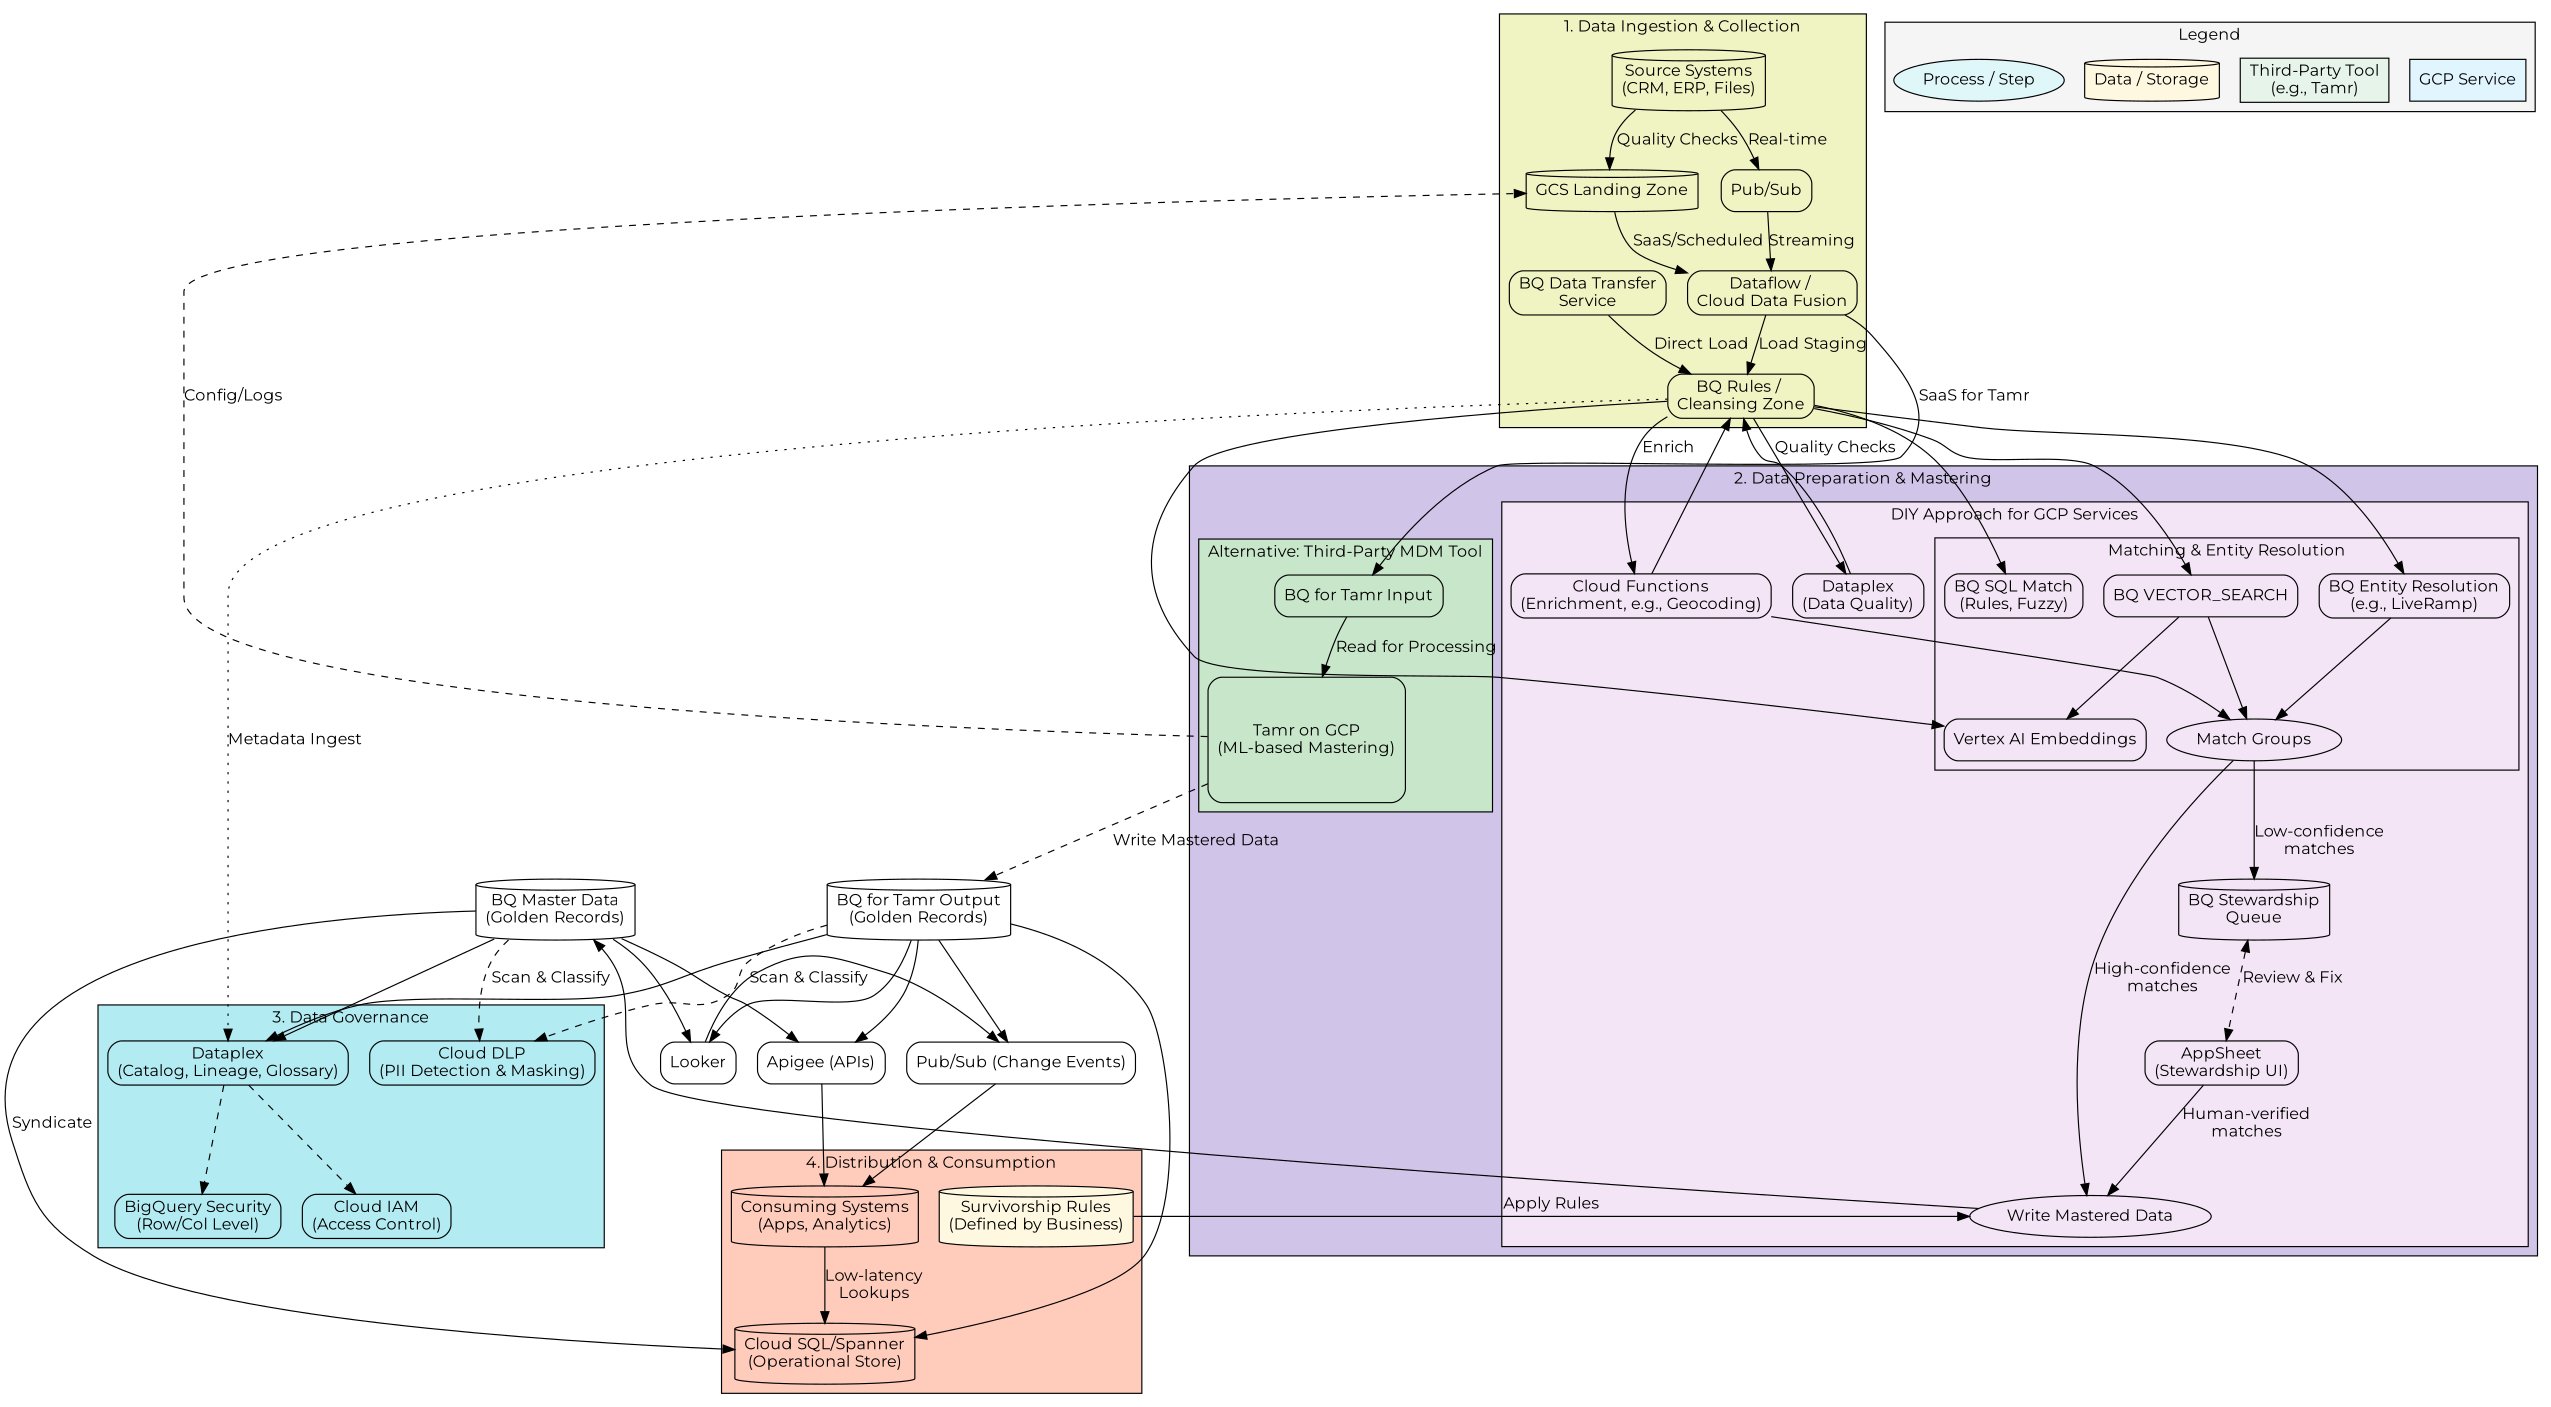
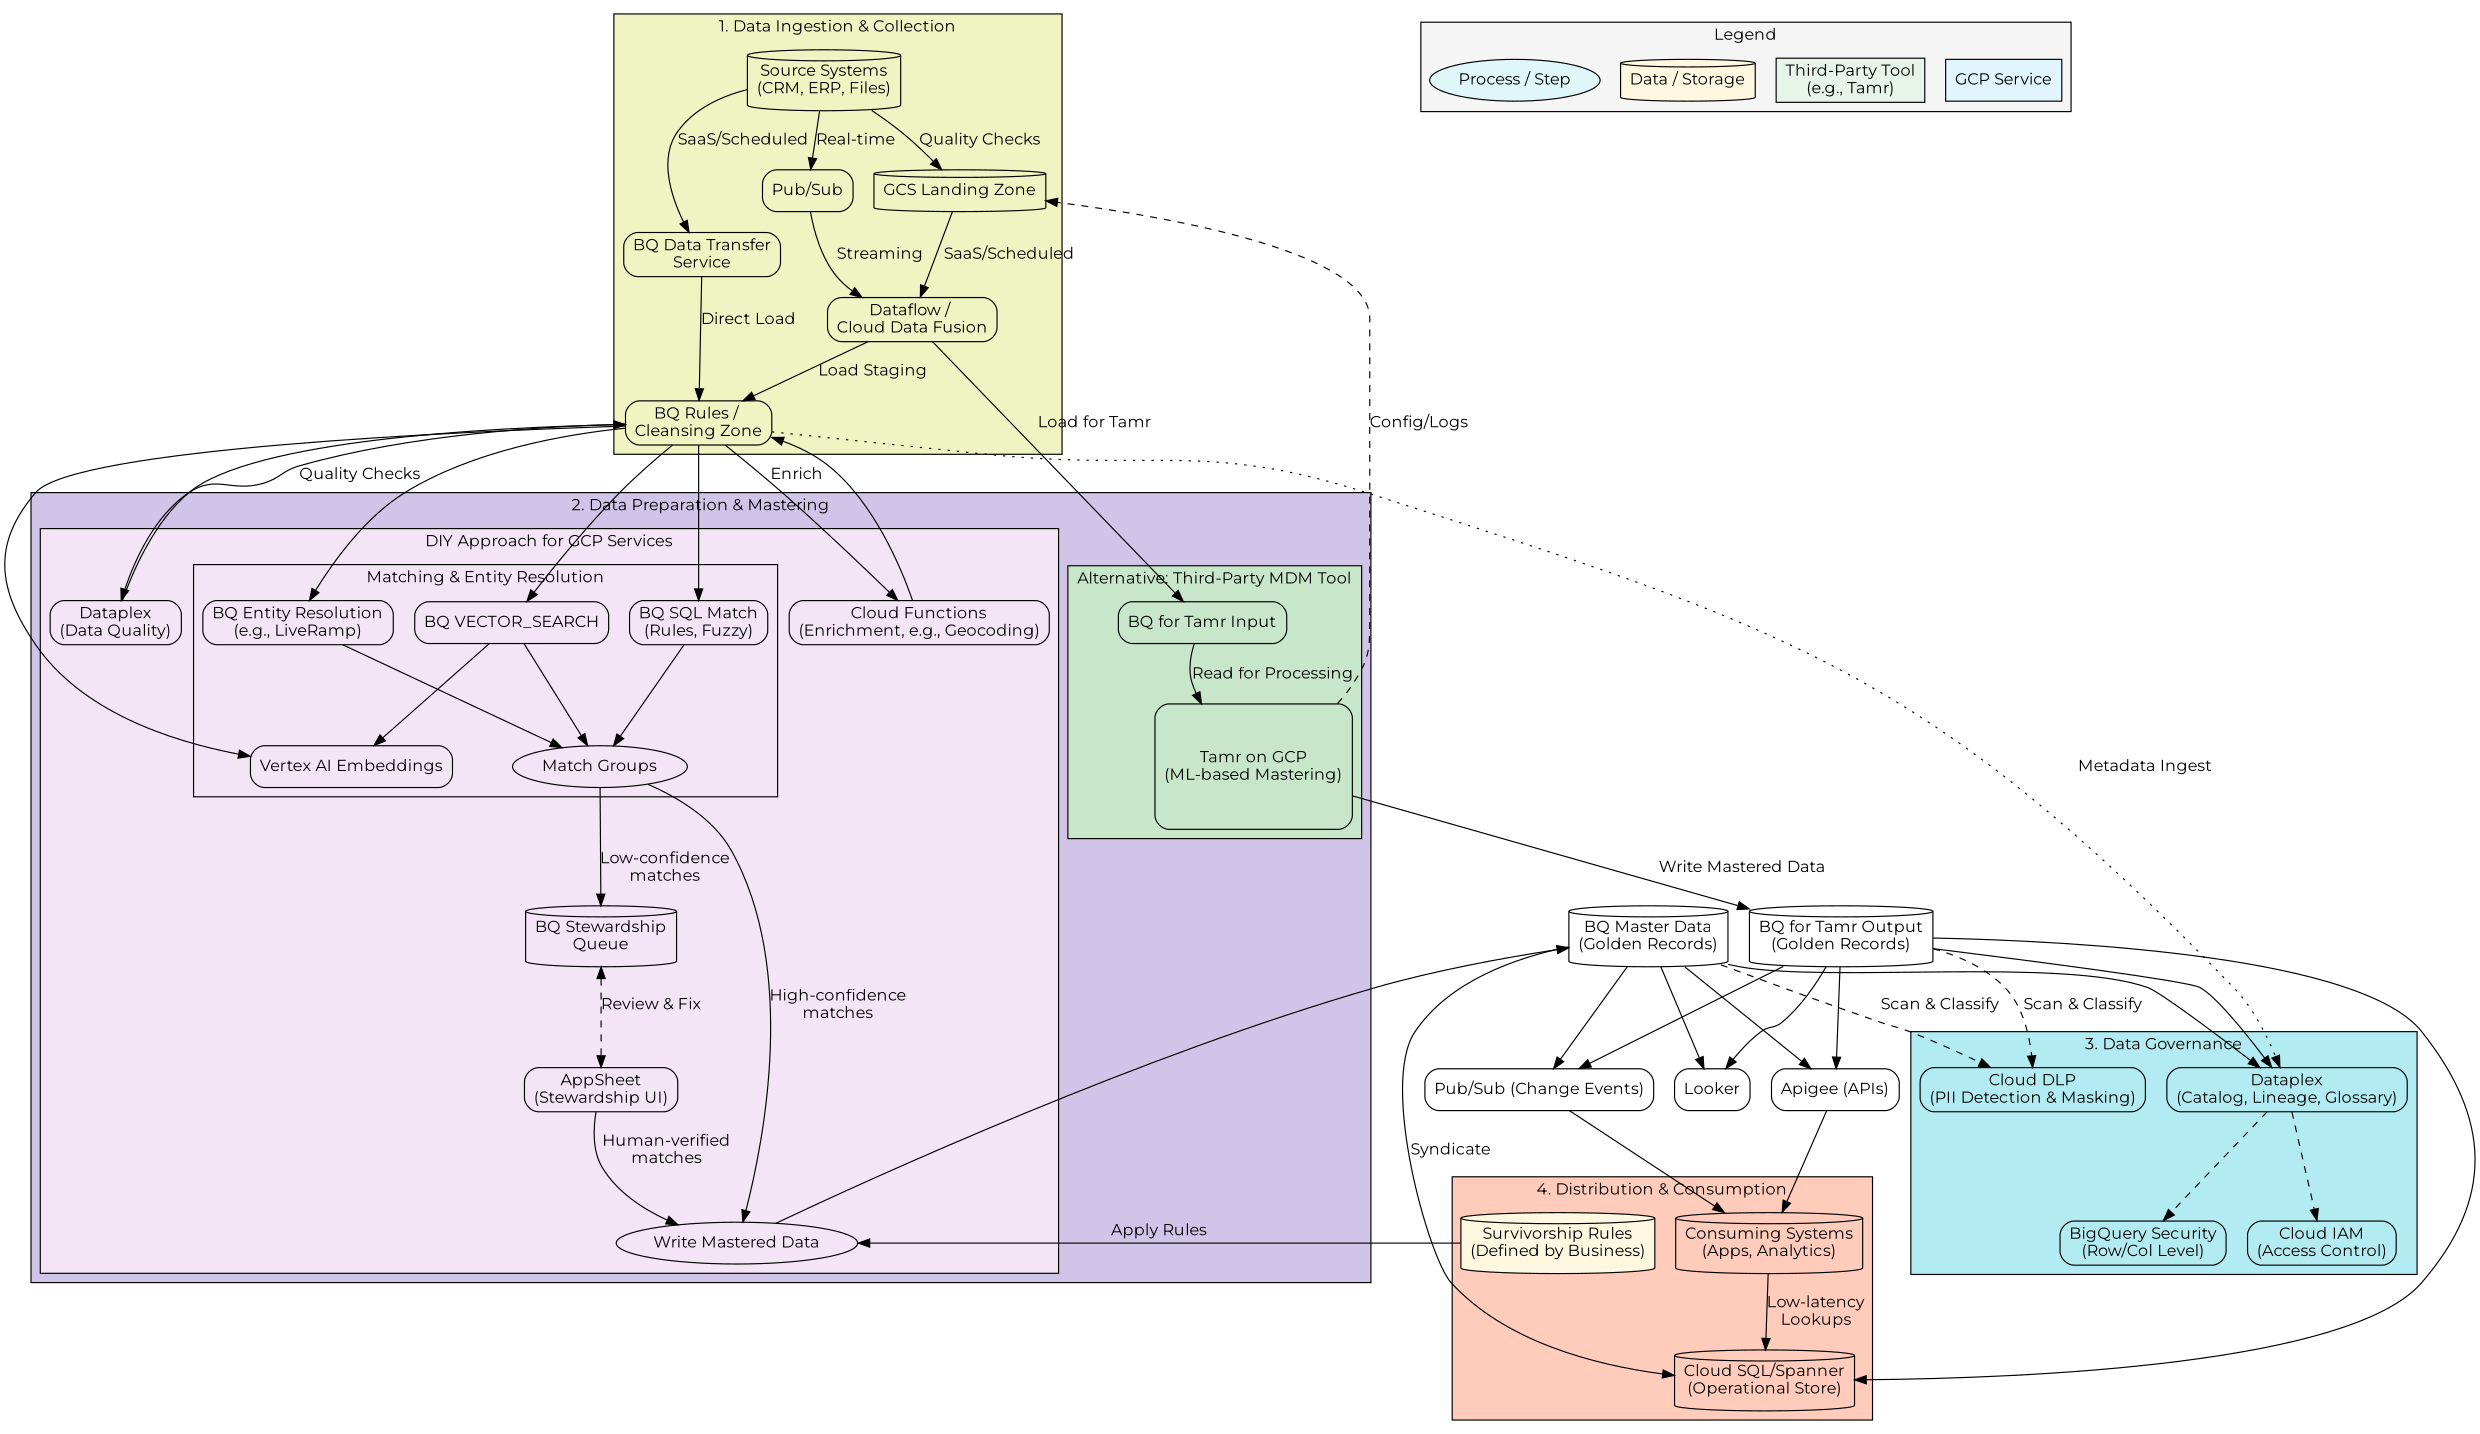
none -> (675, 137)
(1974, 396) -> (1095, 423)
(2000, 652) -> (652, 690)
(1102, 830) -> (1545, 851)
(838, 959) -> (1594, 1013)
